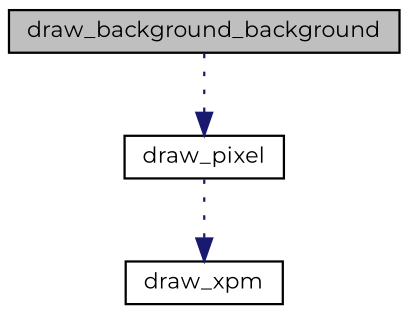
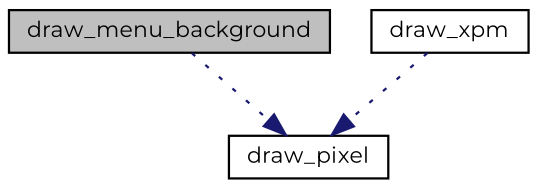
(204, 31) -> (169, 31)
(204, 209) -> (388, 87)
